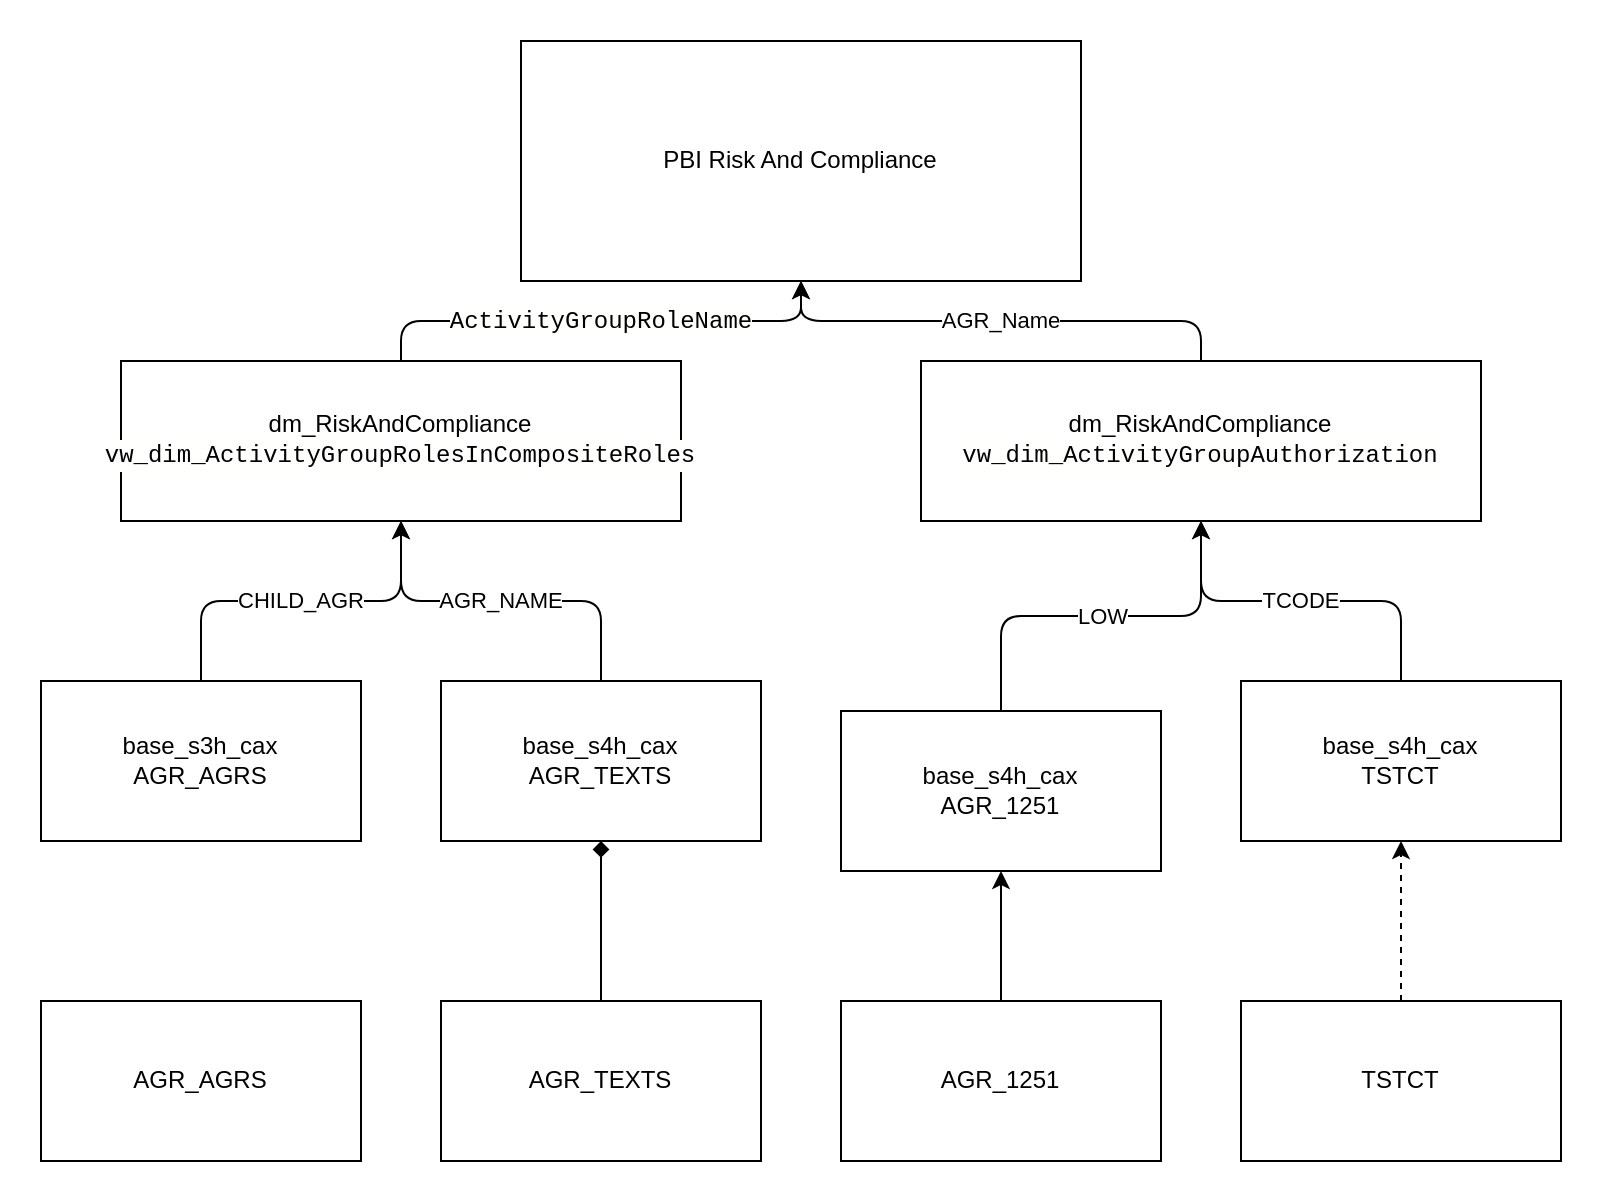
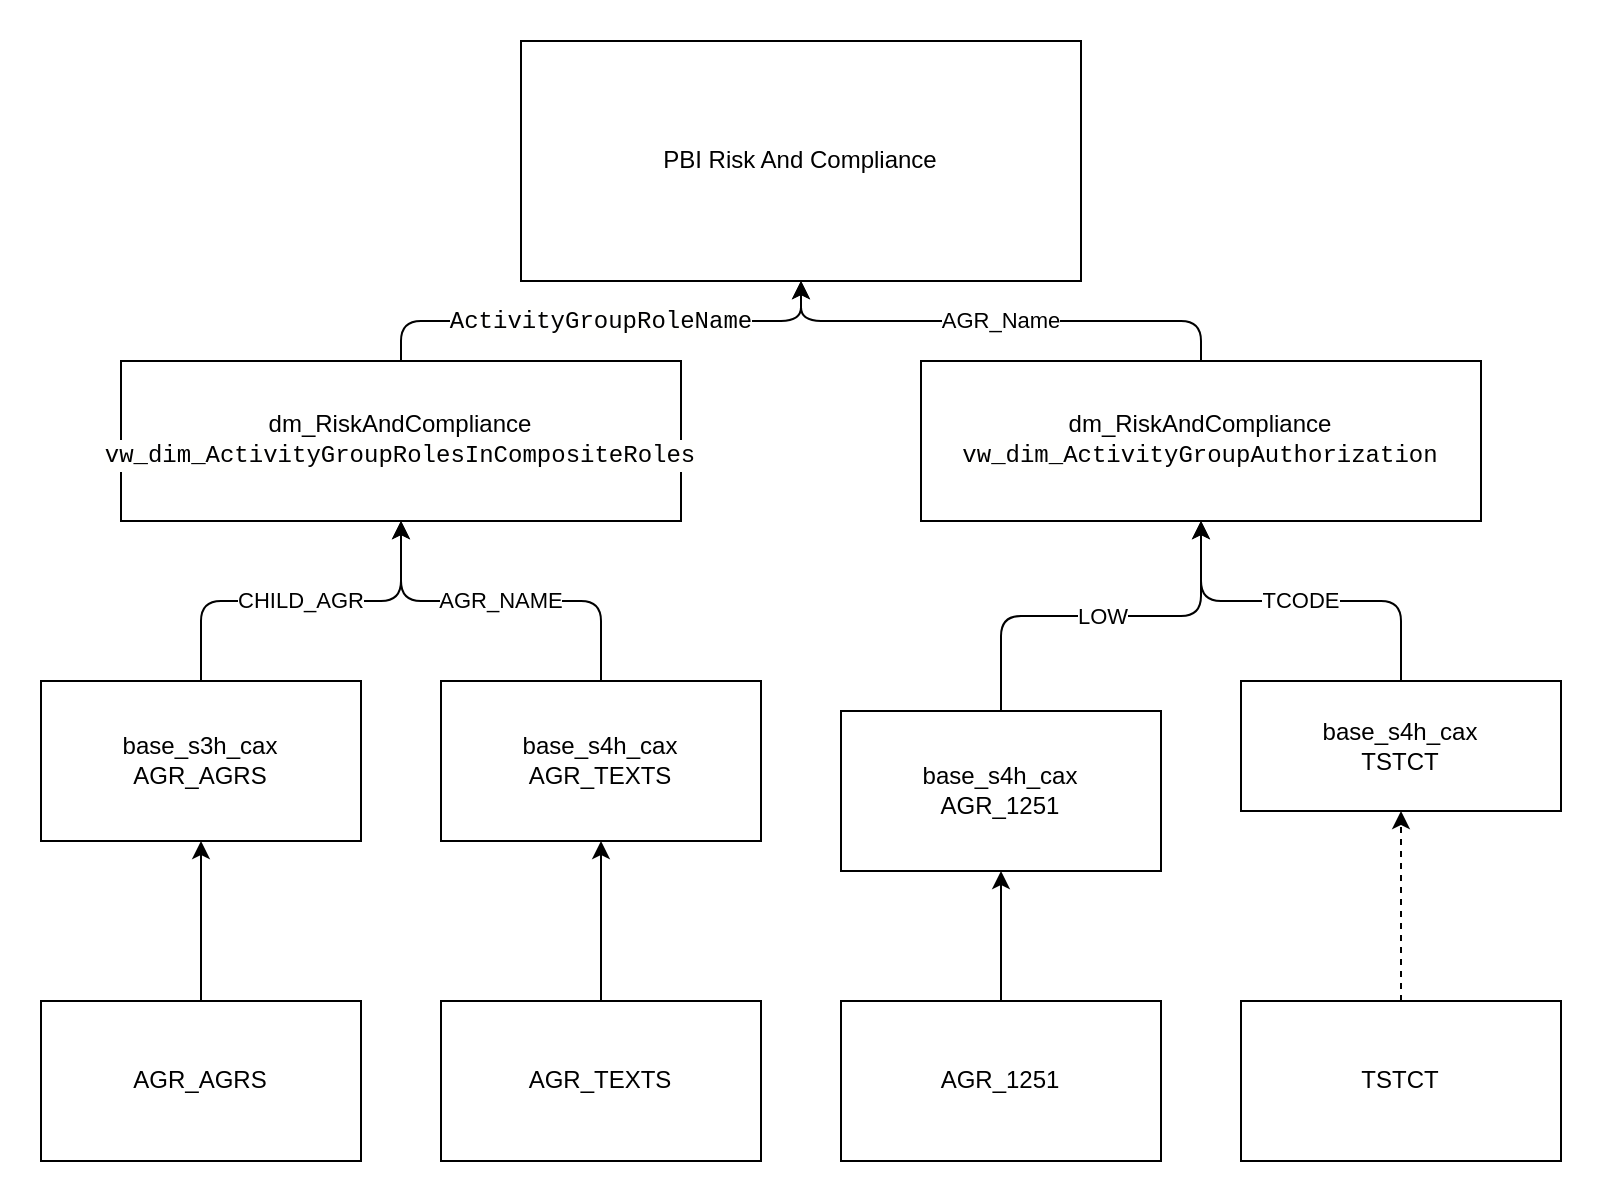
(1401, 761) -> (1401, 746)
(601, 857) -> (601, 856)
none -> (201, 928)
